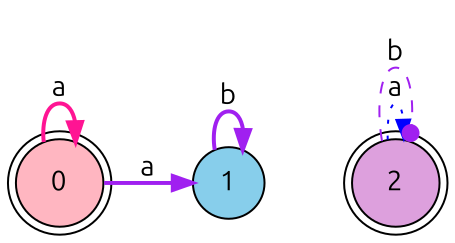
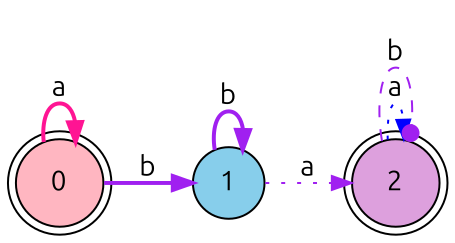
(148, 168) -> (148, 168)
none -> (299, 183)
